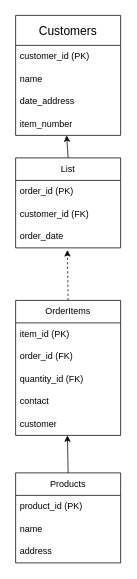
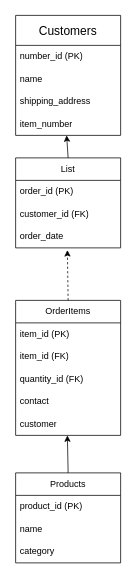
(58, 57) -> (53, 57)
(50, 102) -> (58, 102)
(50, 357) -> (47, 357)
(38, 552) -> (40, 552)
